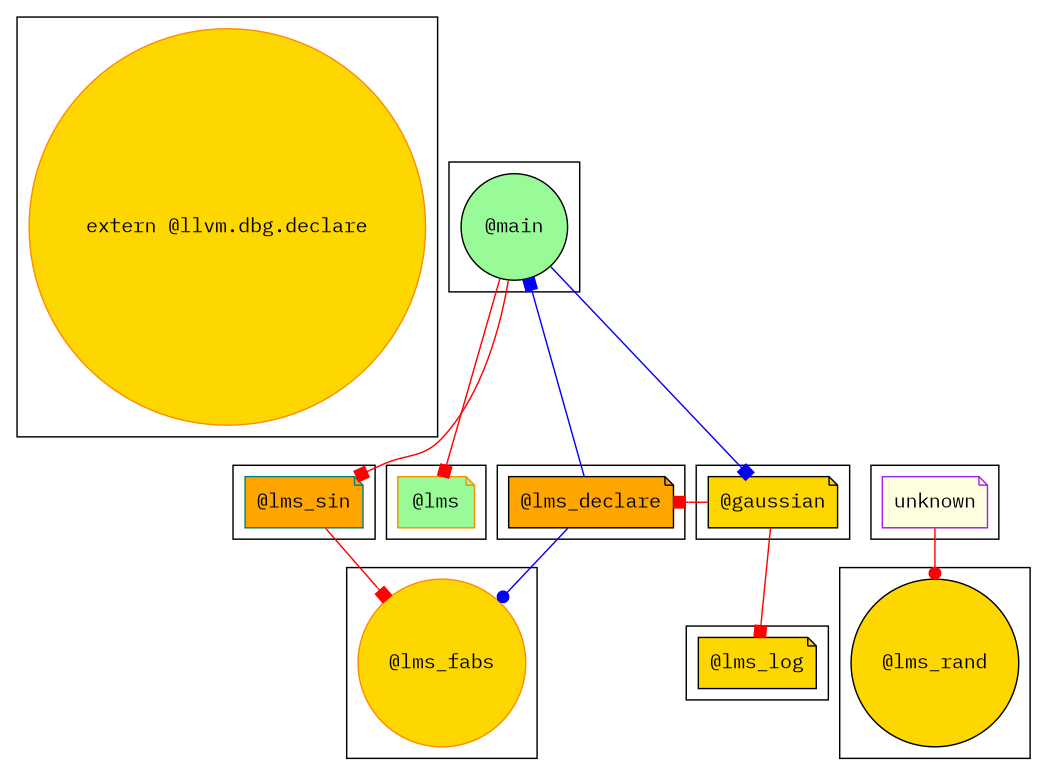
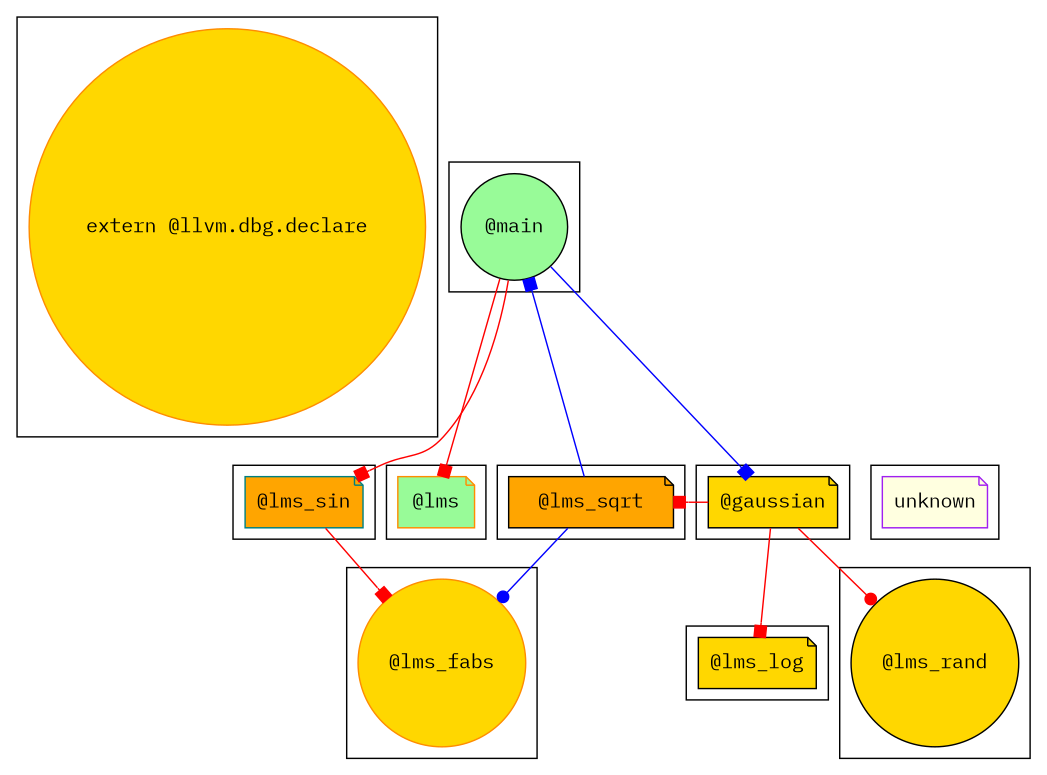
(591, 502) -> (591, 502)
(935, 548) -> (832, 562)
